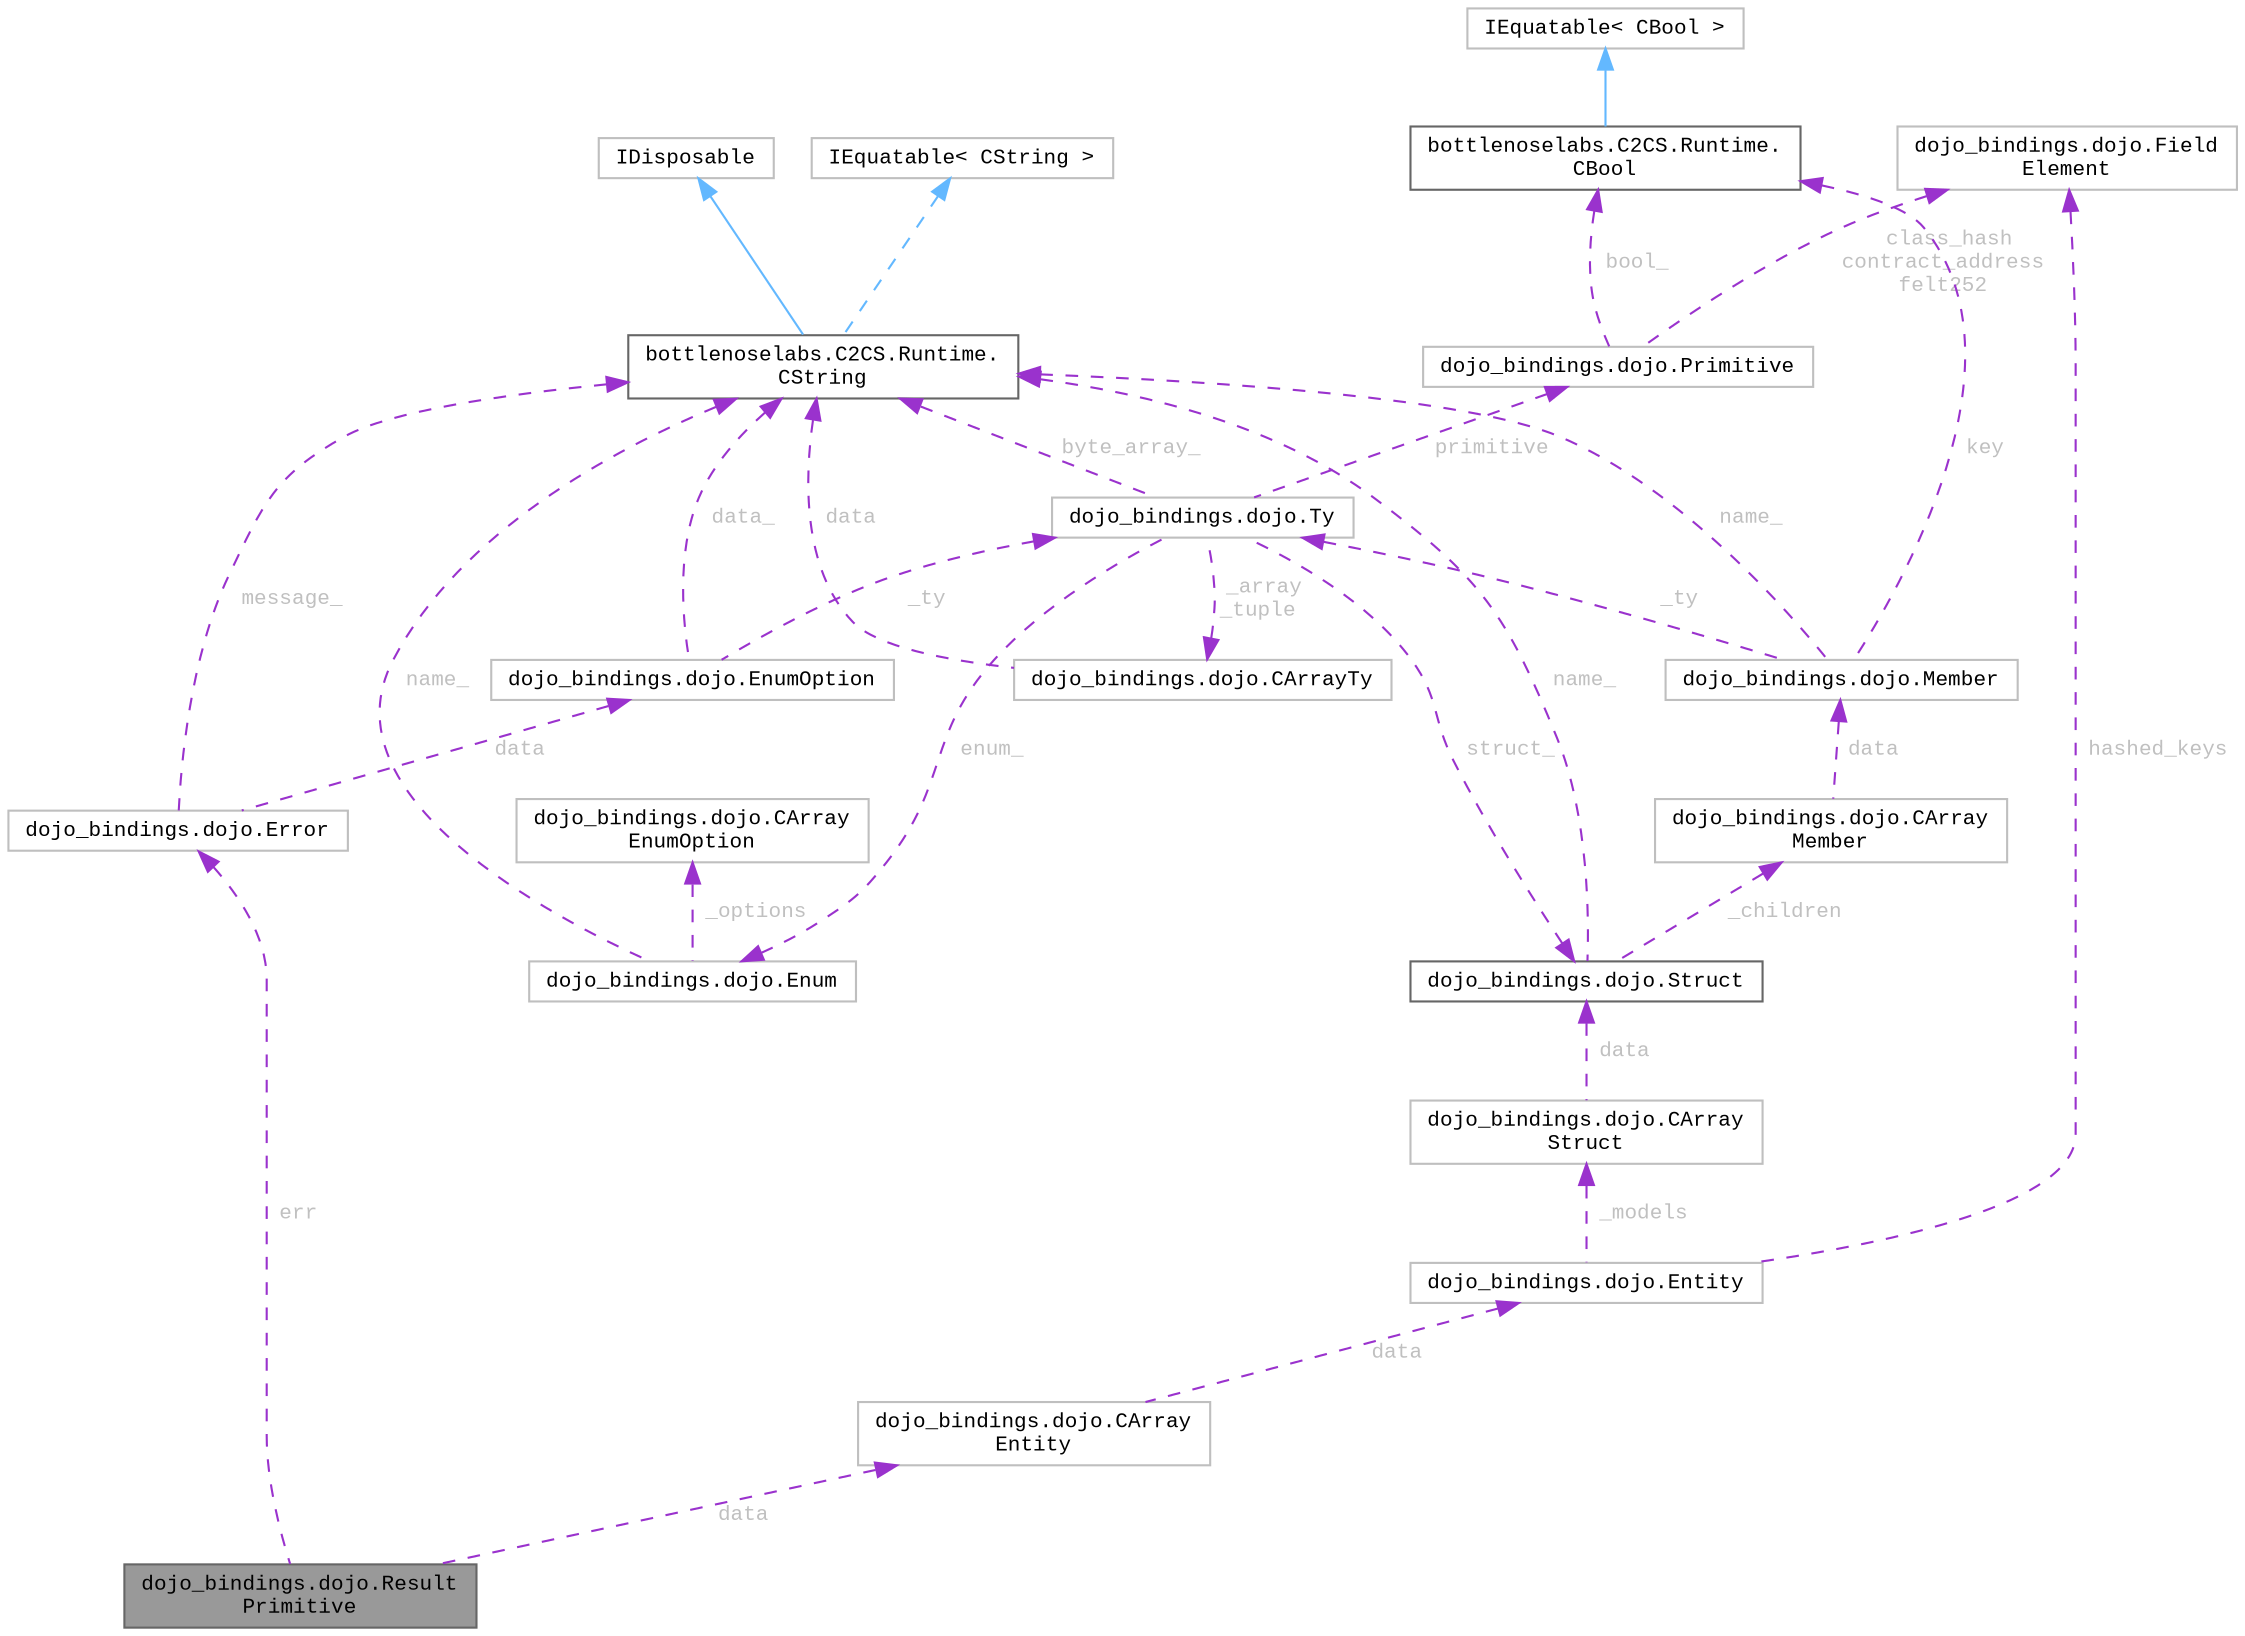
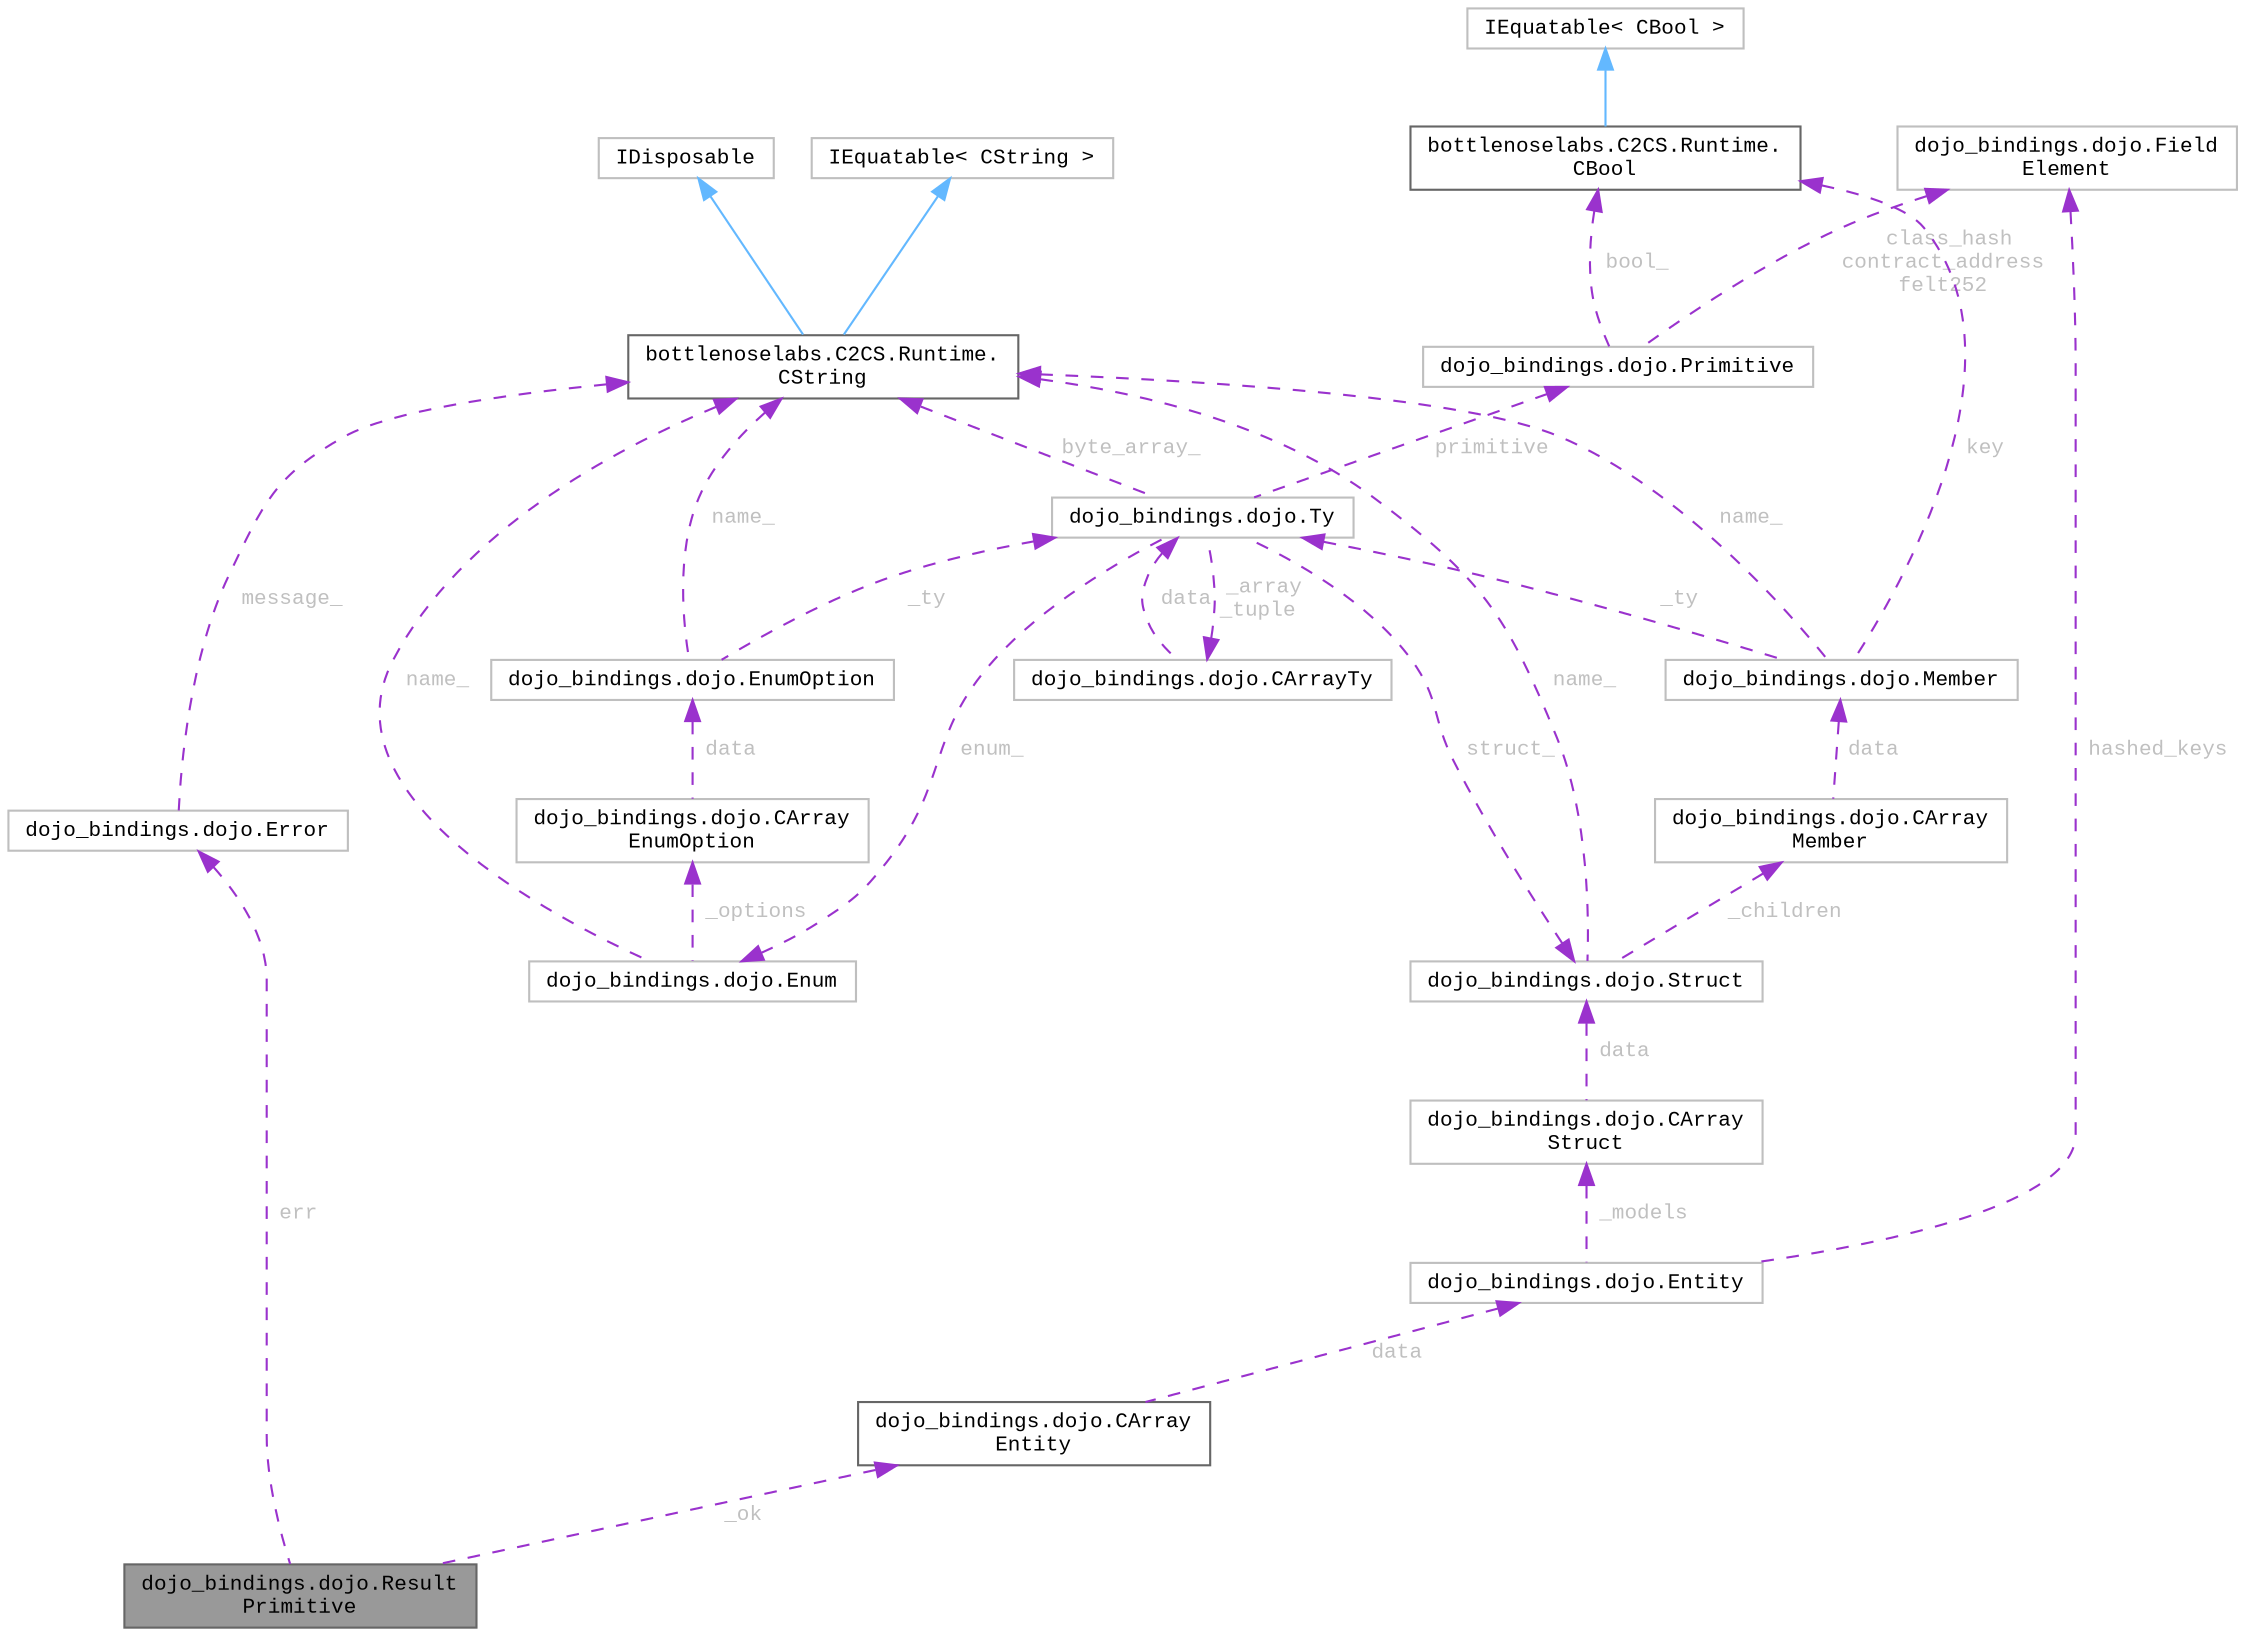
(891, 265) -> (891, 265)
(738, 518) -> (738, 518)
(846, 613) -> (1144, 609)
(425, 758) -> (693, 760)
(1587, 981) -> (1587, 981)
(1034, 1434) -> (1034, 1434)
(738, 1515) -> (738, 1515)
